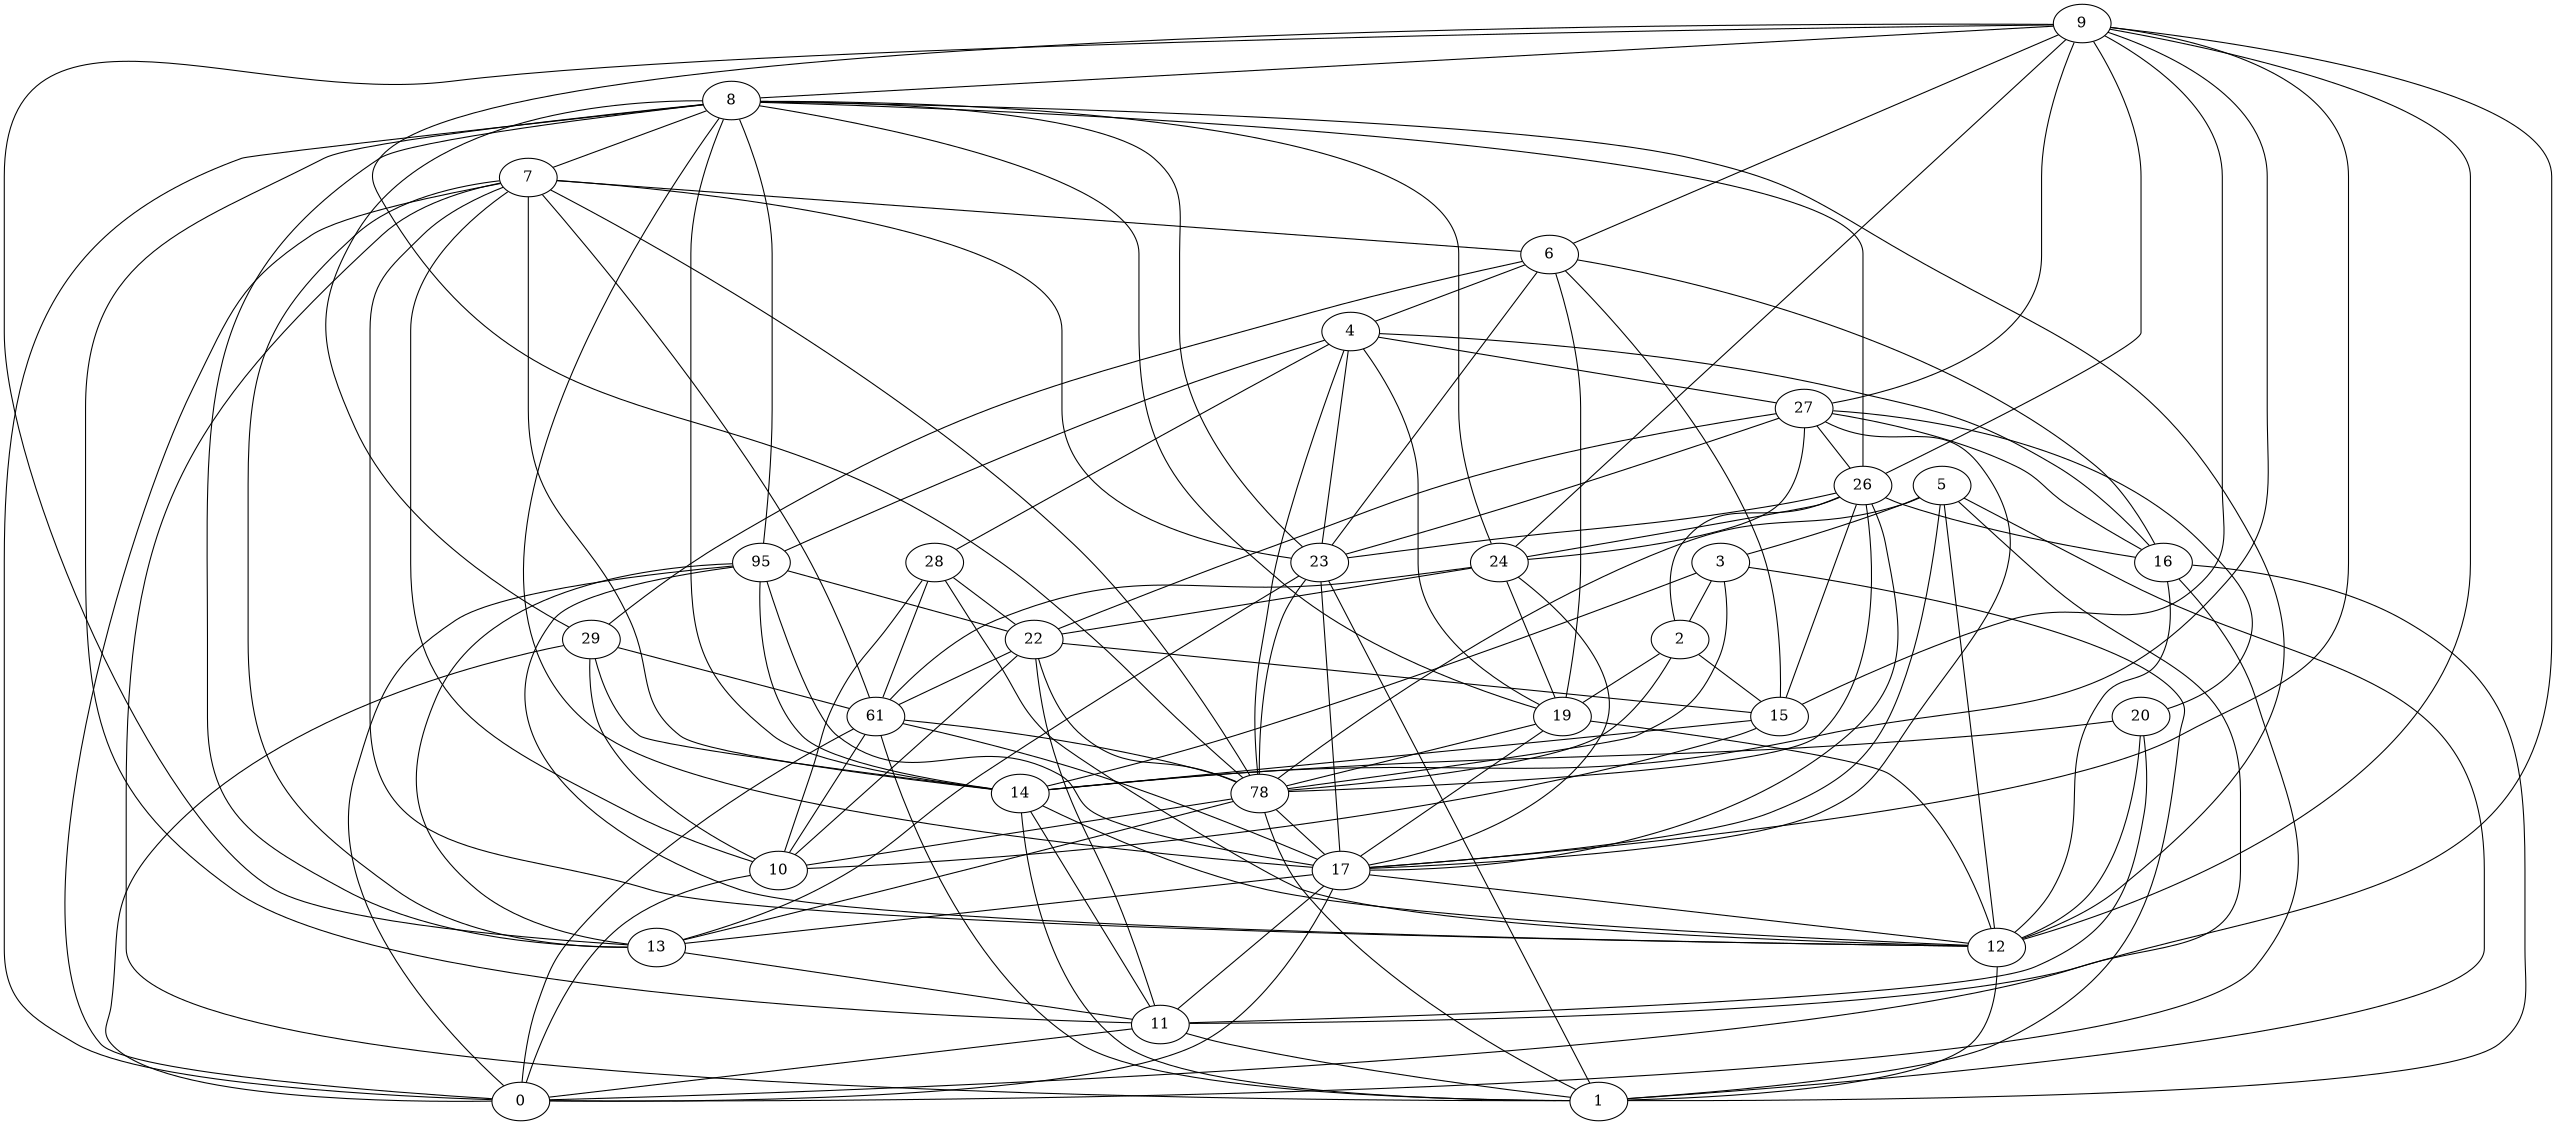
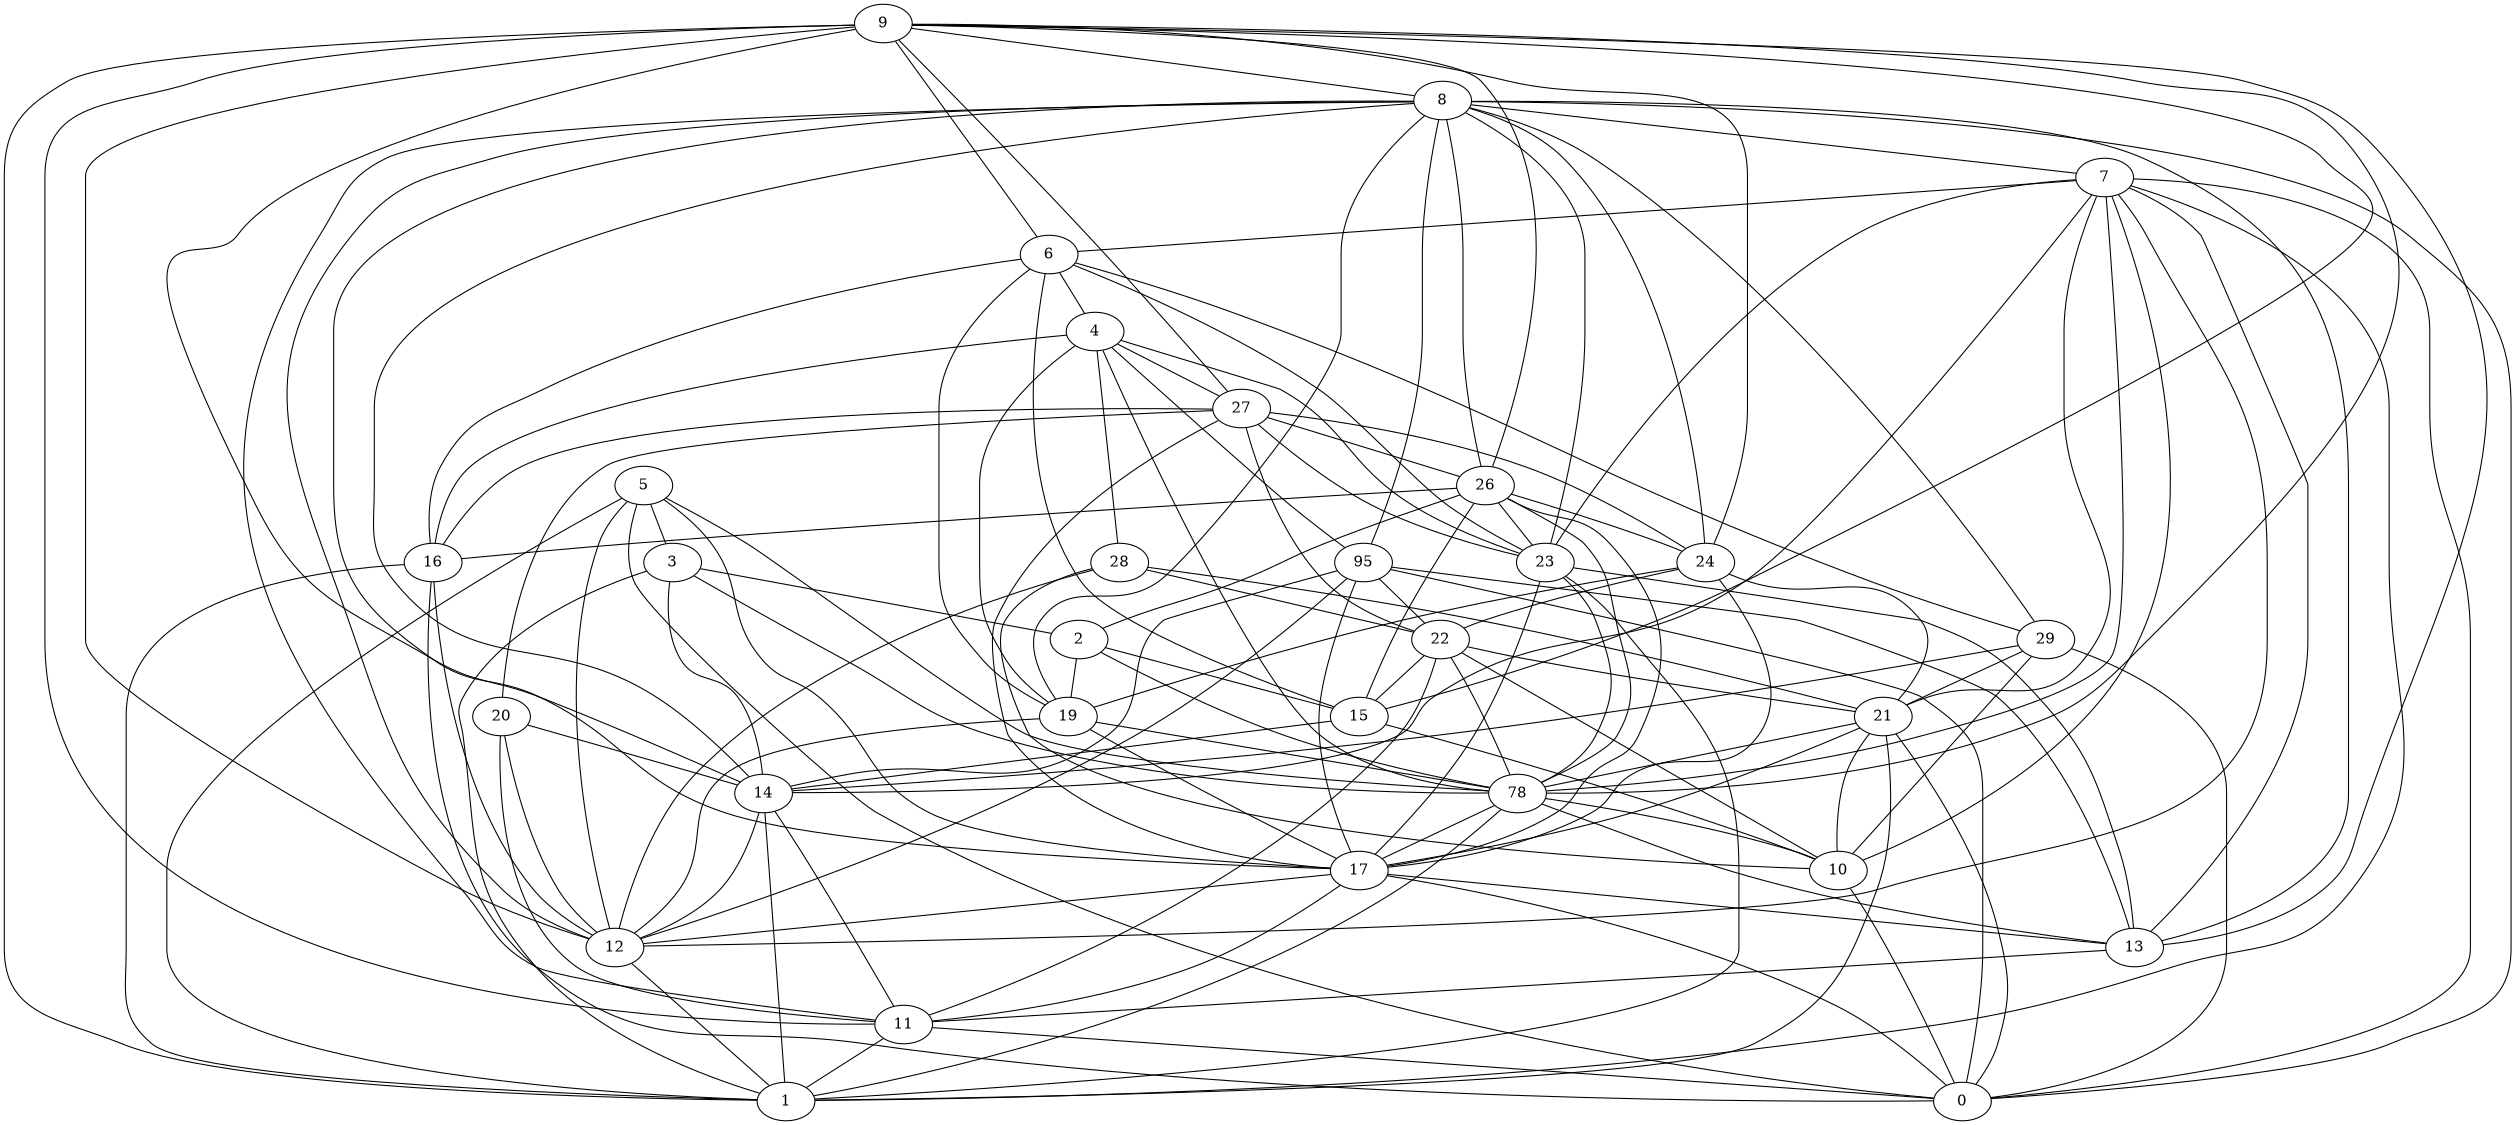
(2236, 707) -> (4, 508)
(876, 717) -> (1883, 717)
